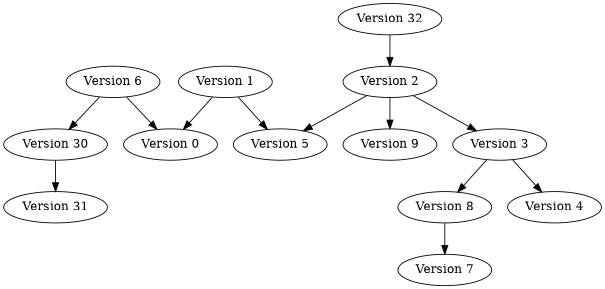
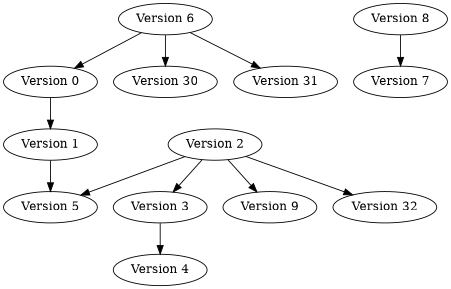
(390, 46) -> (295, 174)
(201, 110) -> (50, 109)
(56, 172) -> (221, 48)
(475, 173) -> none
